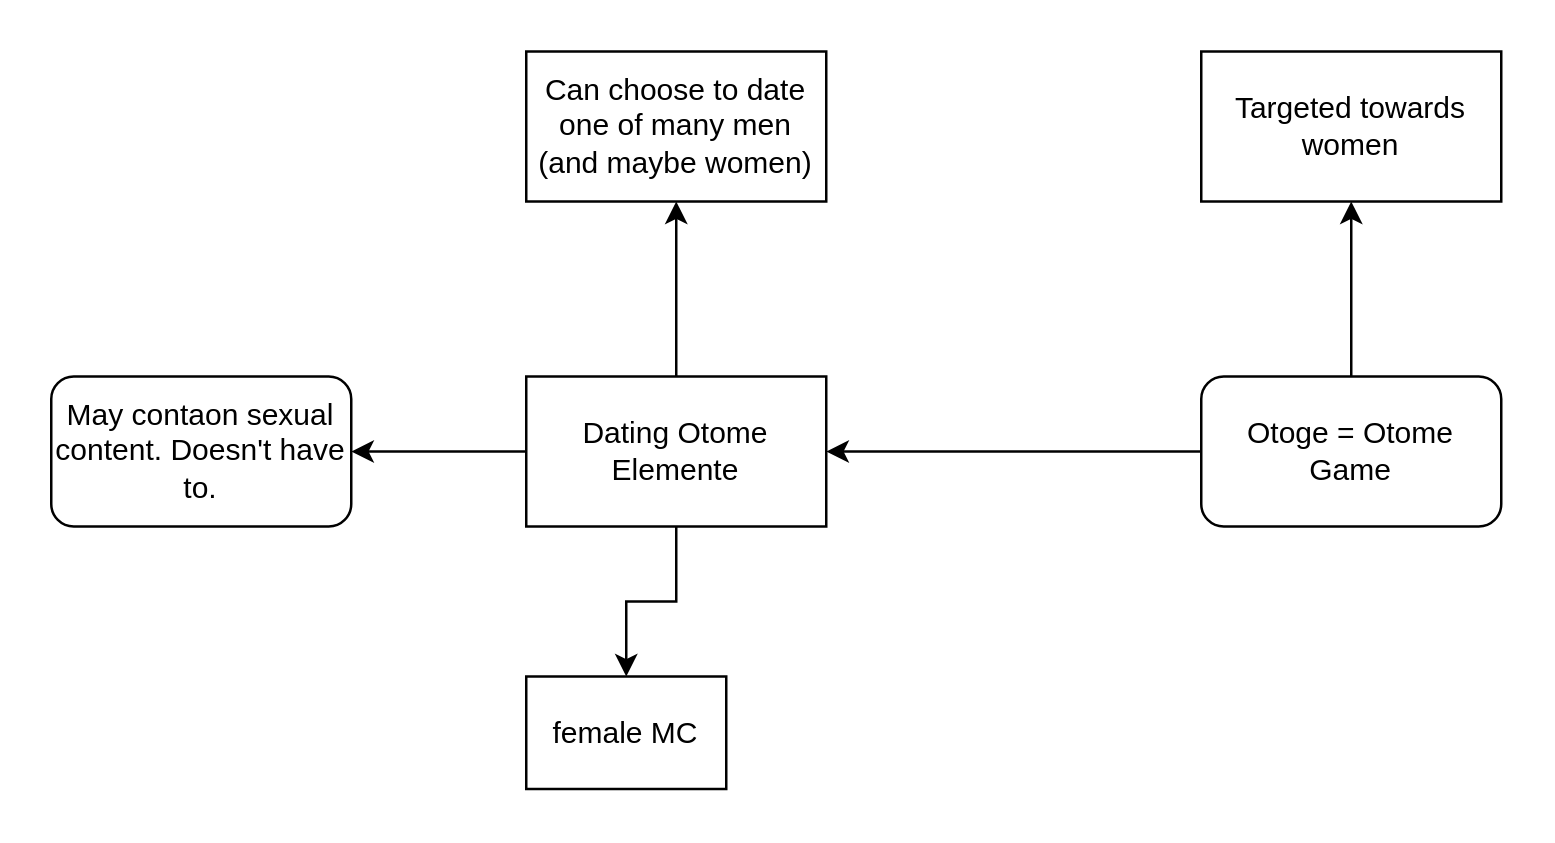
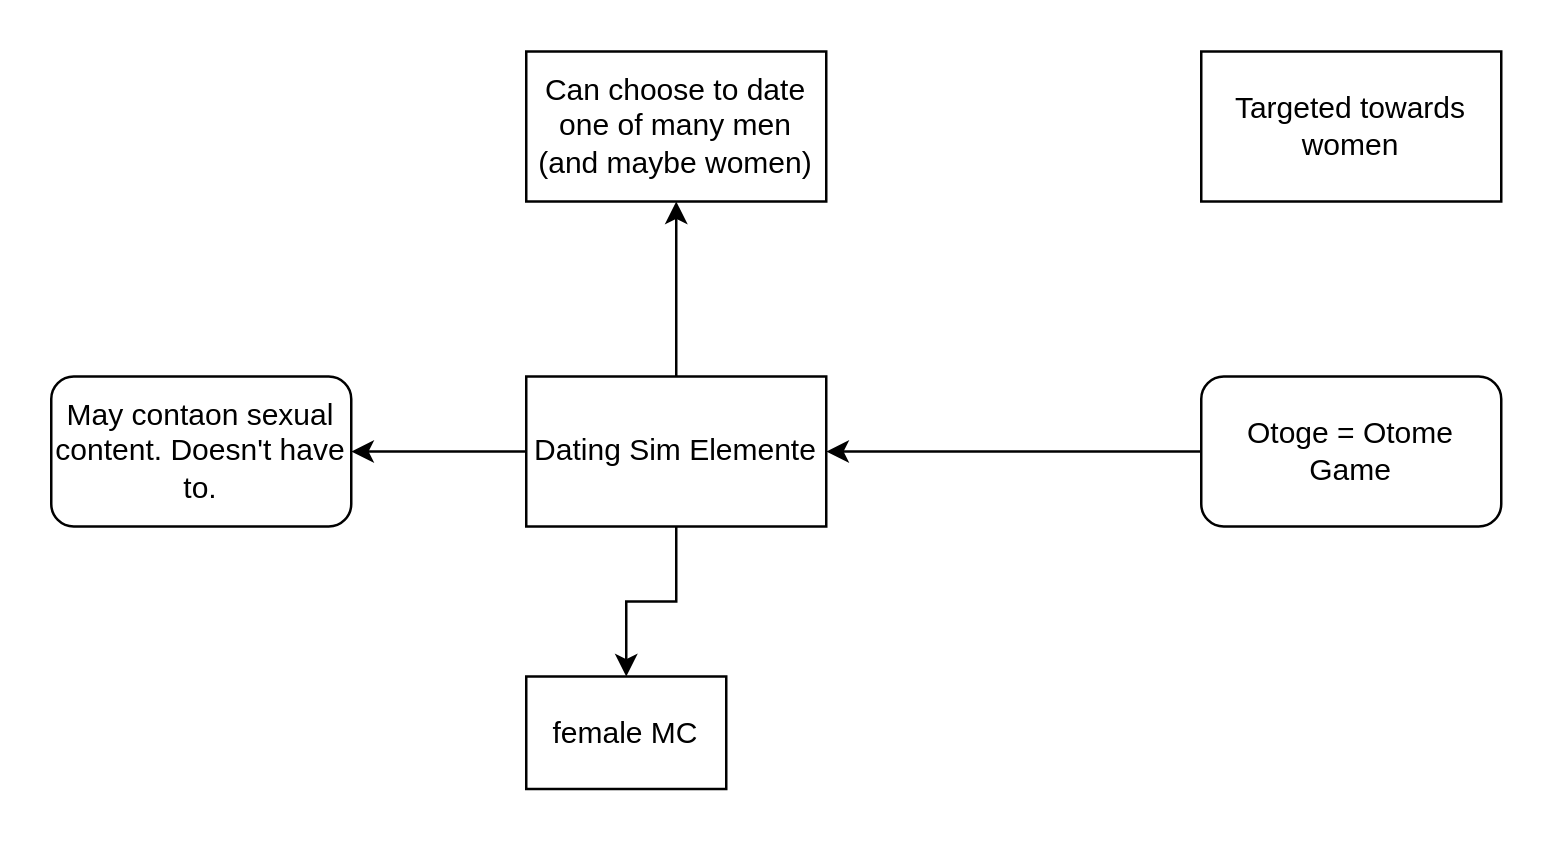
(1351, 297) -> none
(676, 451) -> (676, 451)
